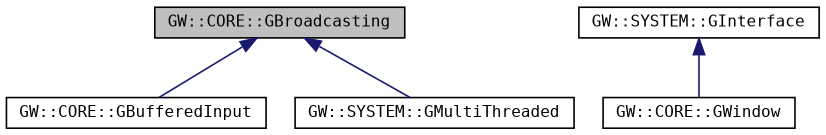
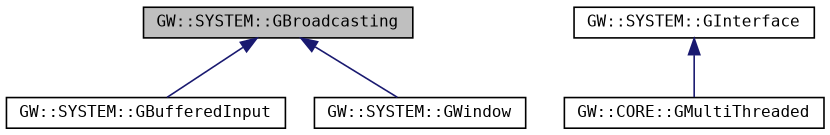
(280, 23) -> (278, 23)
(136, 113) -> (146, 113)
(435, 113) -> (420, 113)
(699, 113) -> (694, 113)
